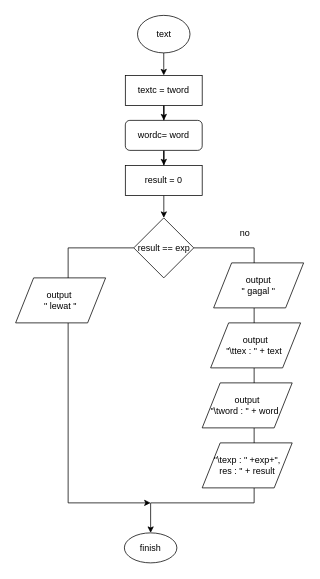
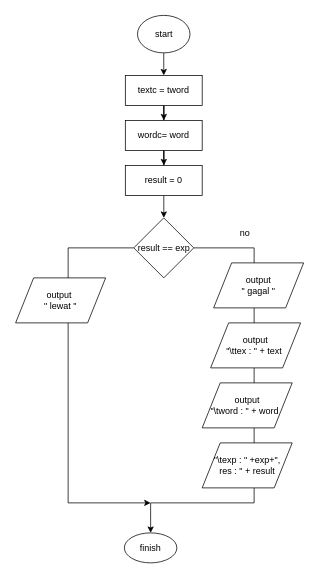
(164, 34) -> (164, 34)
(164, 135) -> (164, 135)
